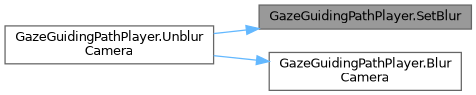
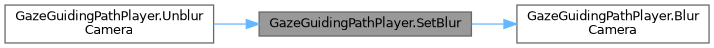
(235, 58) -> (488, 24)
